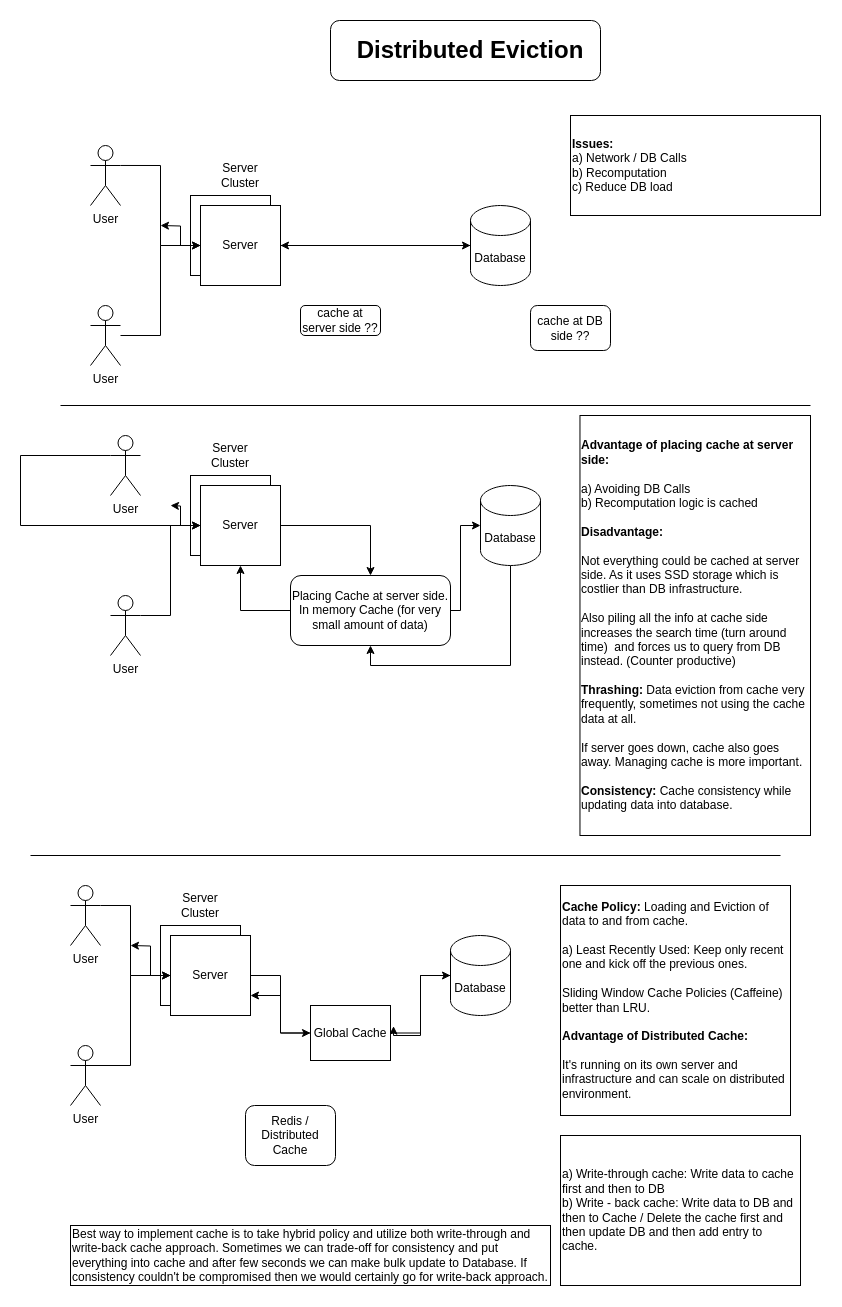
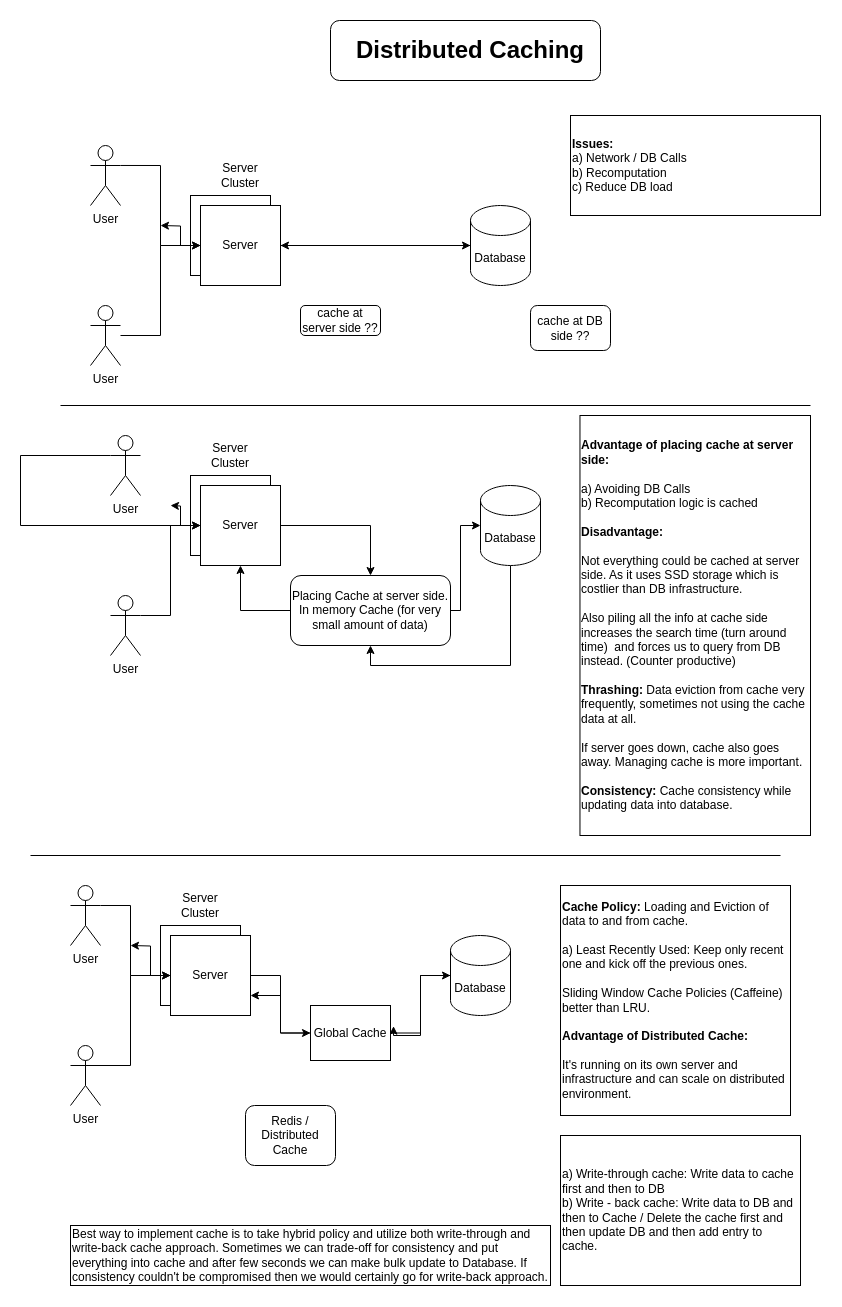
(471, 51) -> (471, 51)
